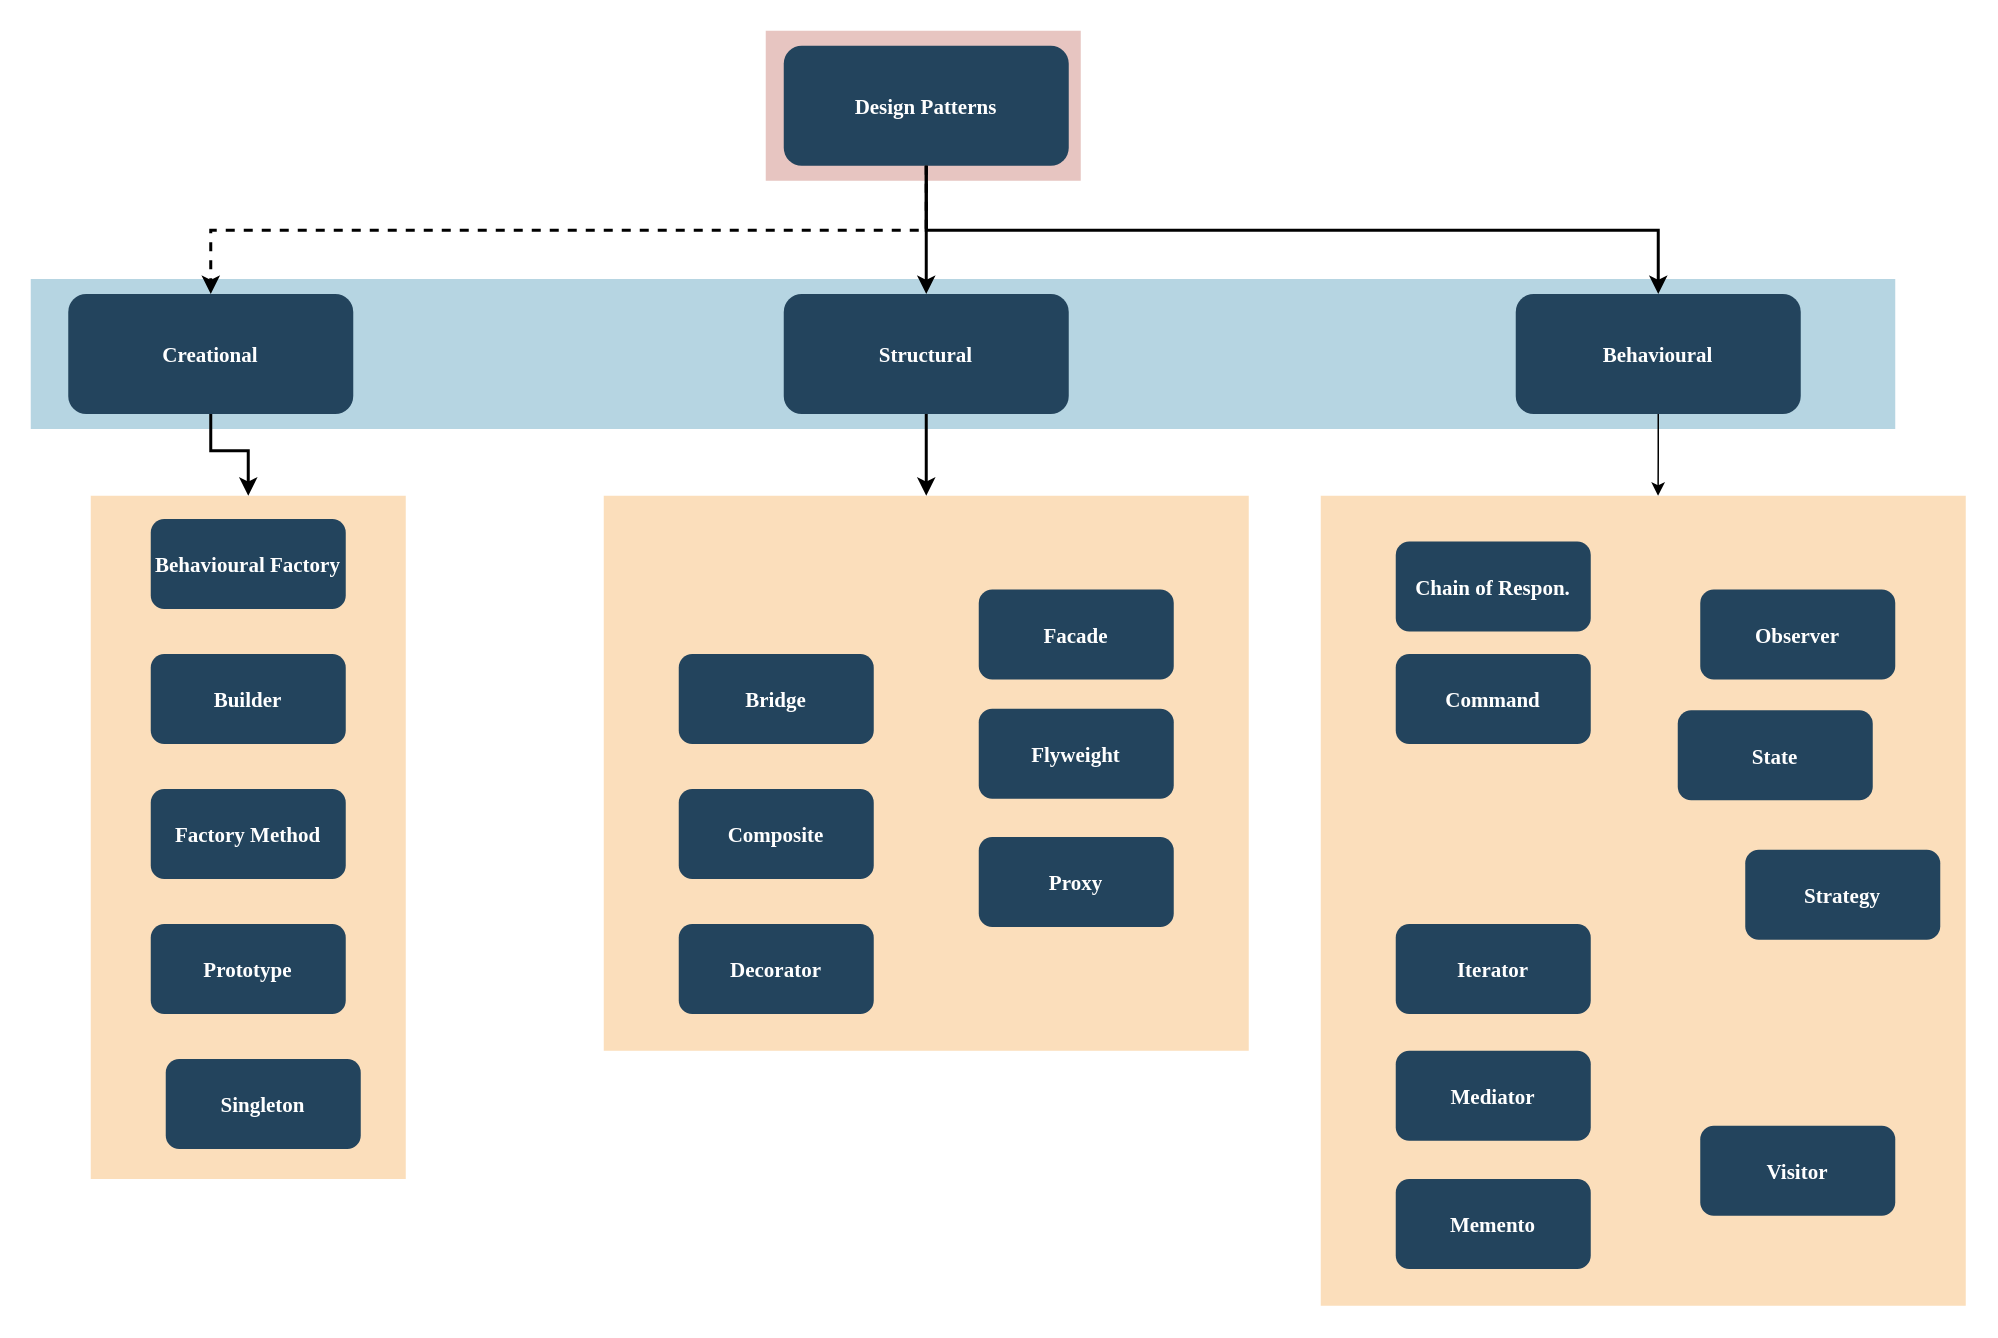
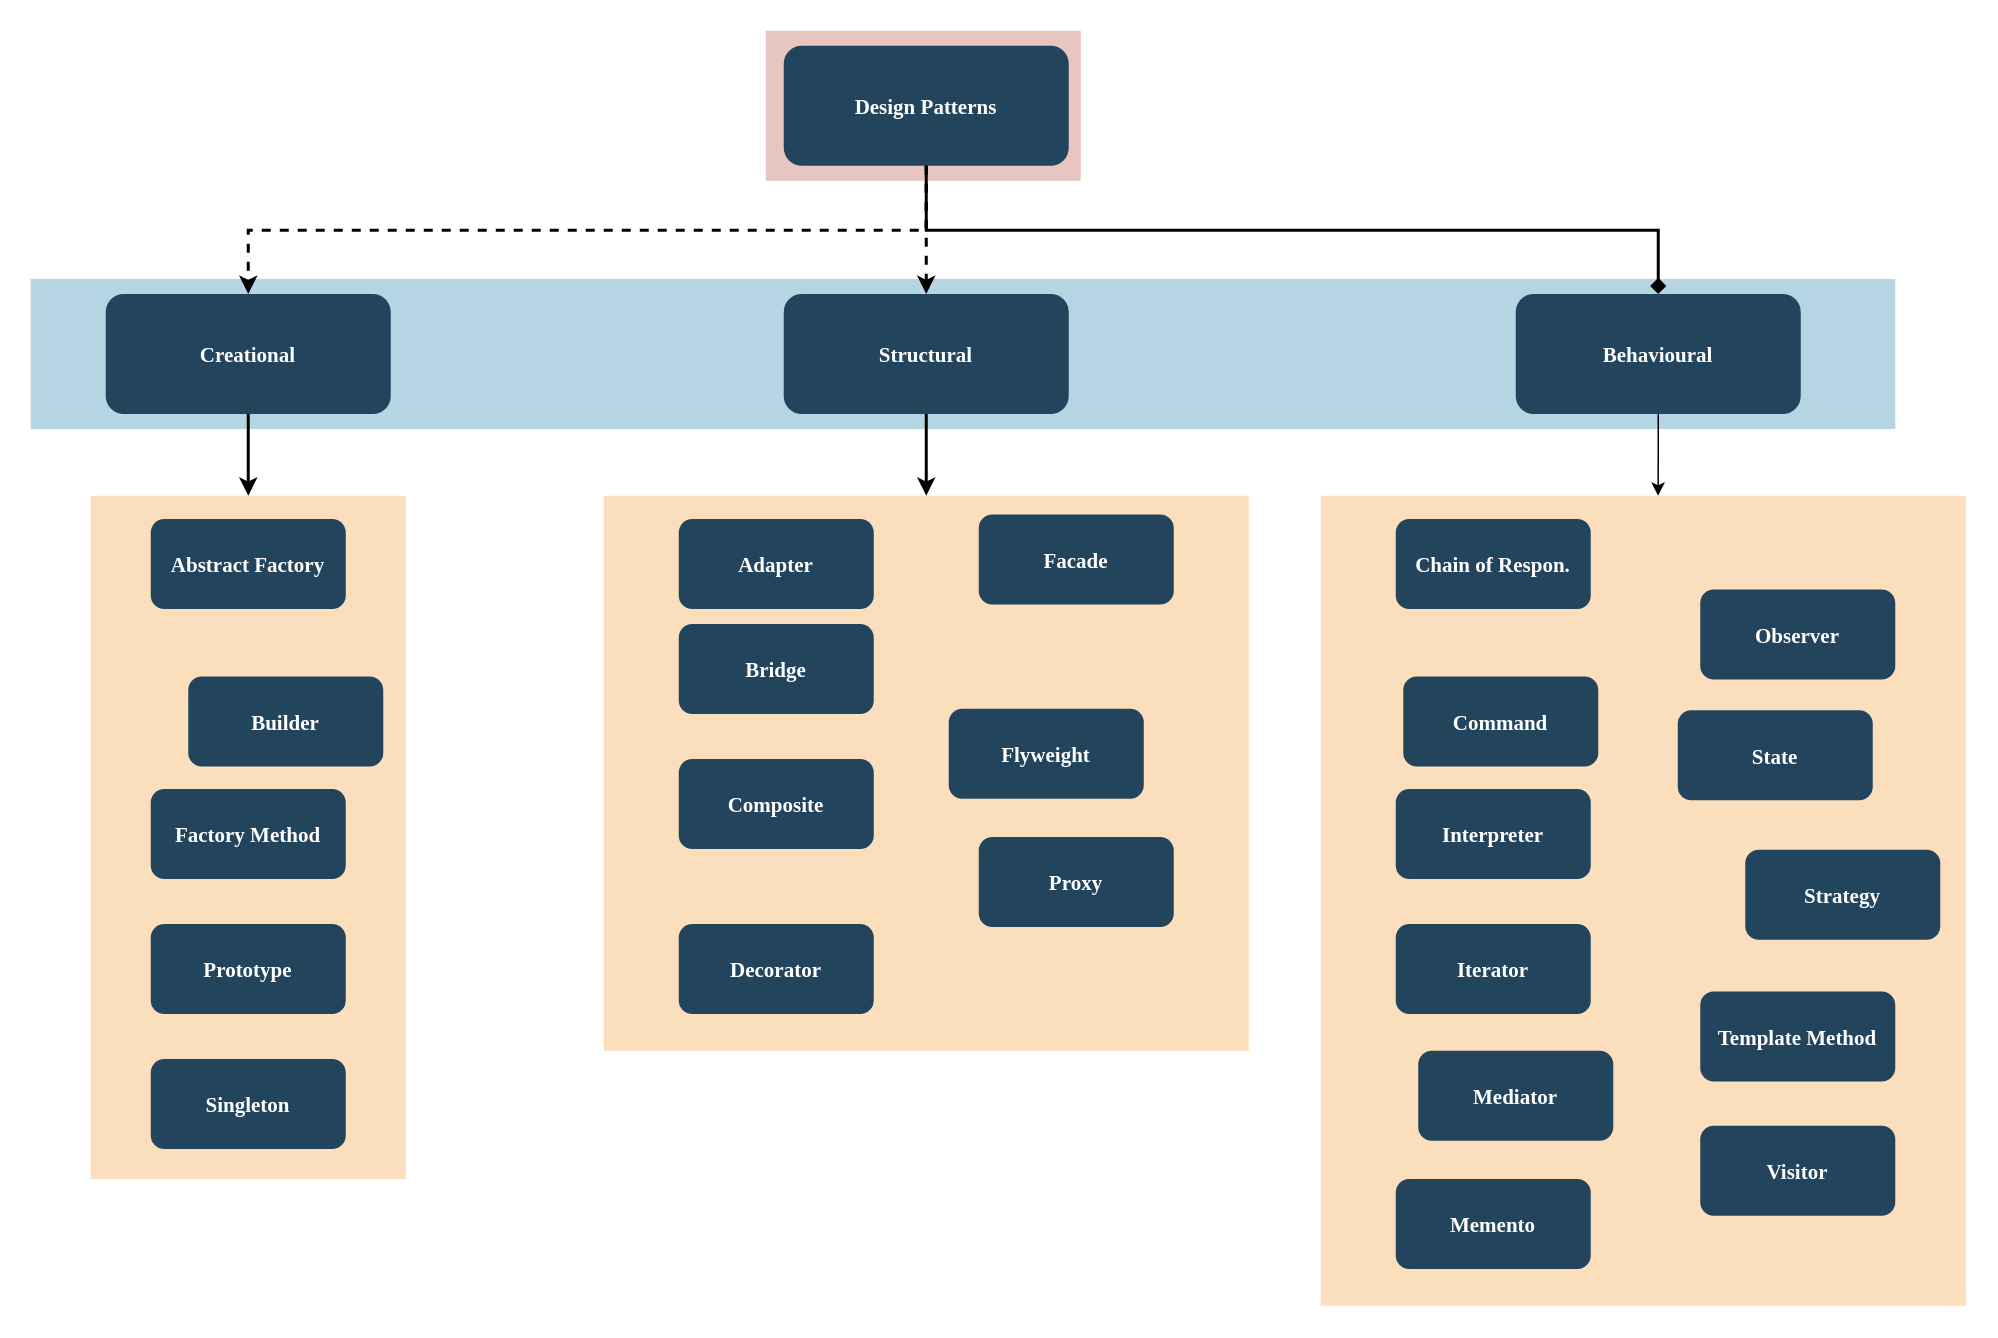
(926, 253) -> (926, 253)
(1658, 279) -> (1658, 278)
(211, 354) -> (248, 354)
none -> (776, 564)
(248, 565) -> (248, 565)
(1493, 587) -> (1493, 564)
(1076, 635) -> (1076, 560)
(248, 699) -> (286, 722)
(776, 699) -> (776, 669)
(1493, 699) -> (1501, 722)
(1076, 754) -> (1046, 754)
(776, 834) -> (776, 804)
none -> (1493, 834)
none -> (1798, 1037)
(1493, 1096) -> (1516, 1096)
(263, 1104) -> (248, 1104)
